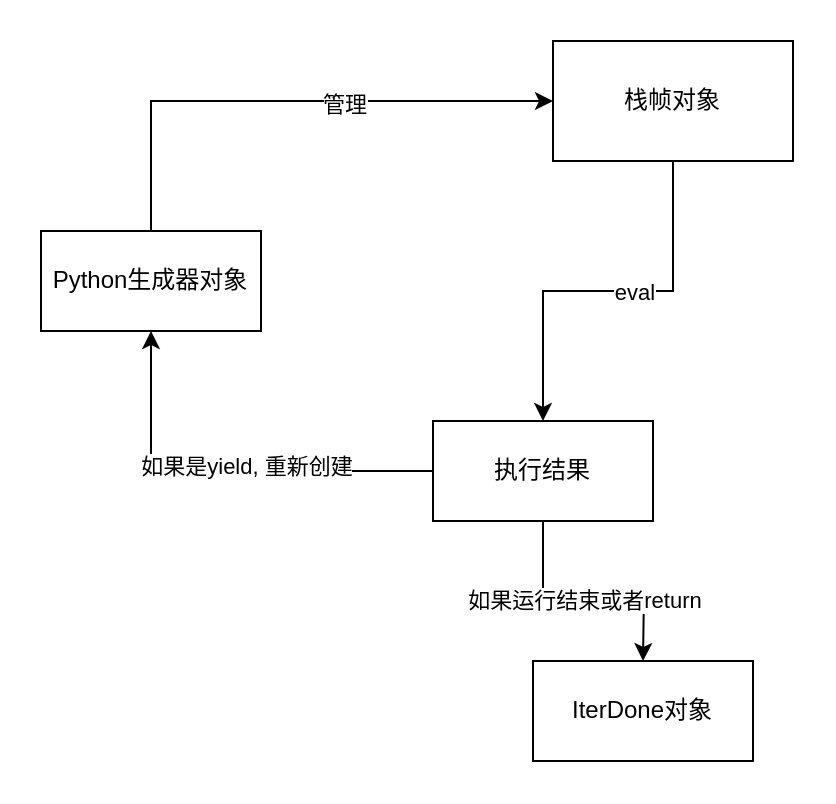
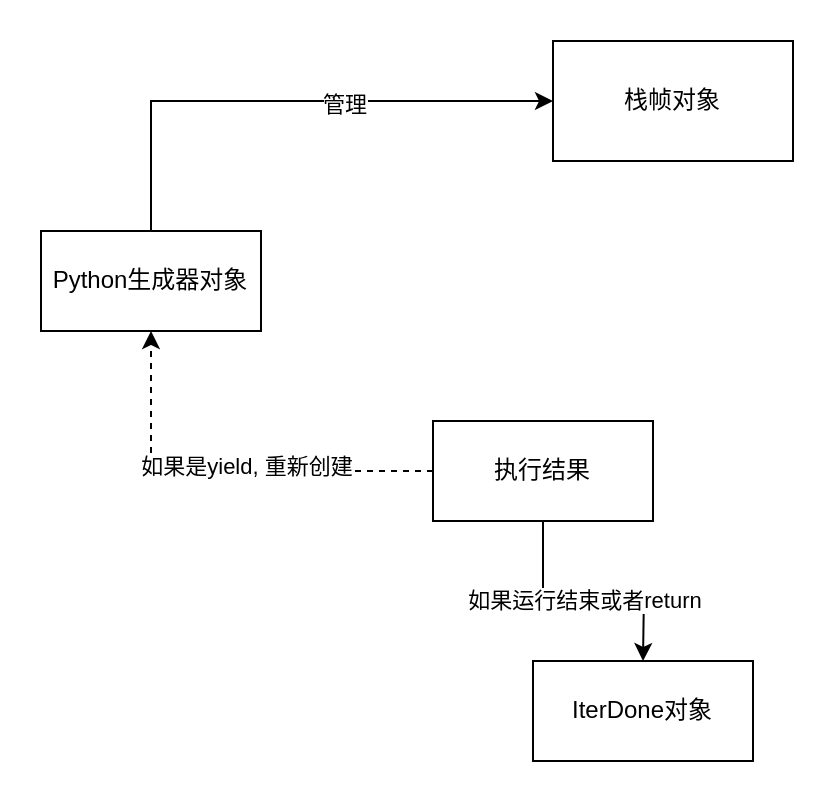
(615, 291) -> none
(151, 400) -> (151, 400)
